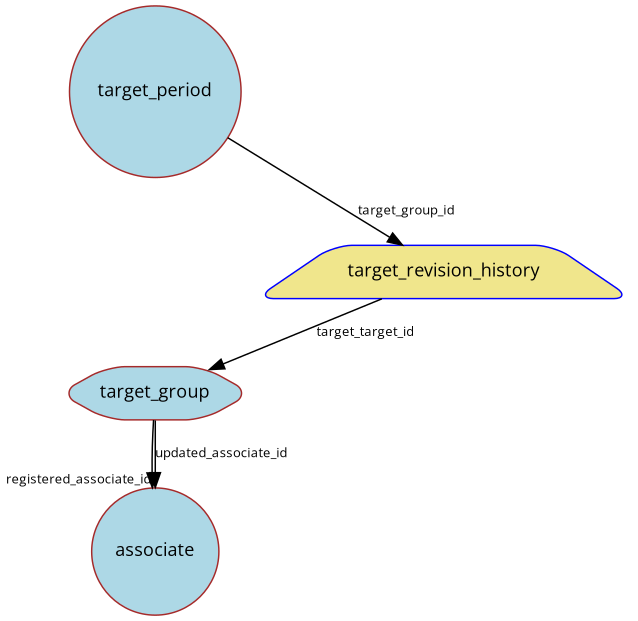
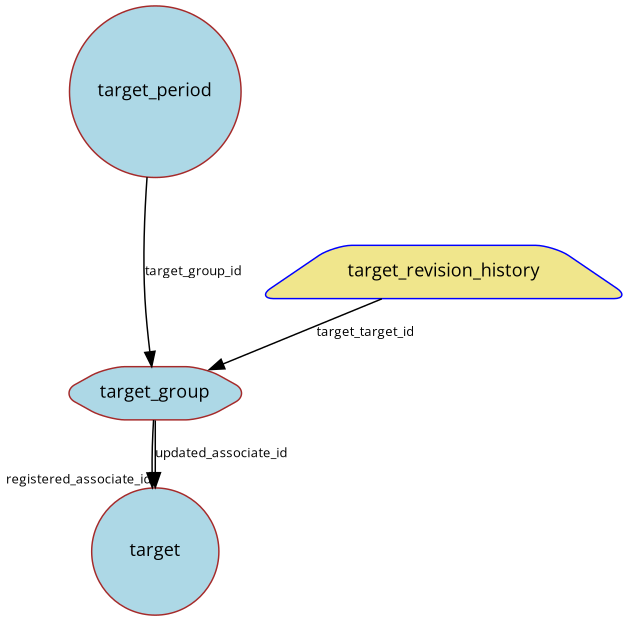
(309, 187) -> (144, 265)
(155, 552) -> (155, 552)
